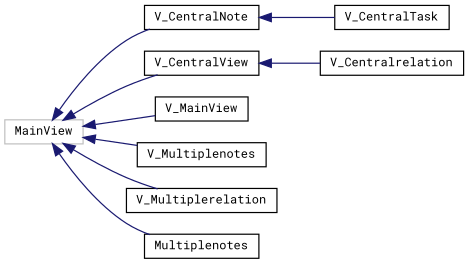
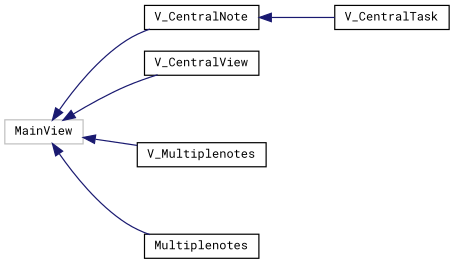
(392, 63) -> none
(202, 109) -> none
(202, 200) -> none
